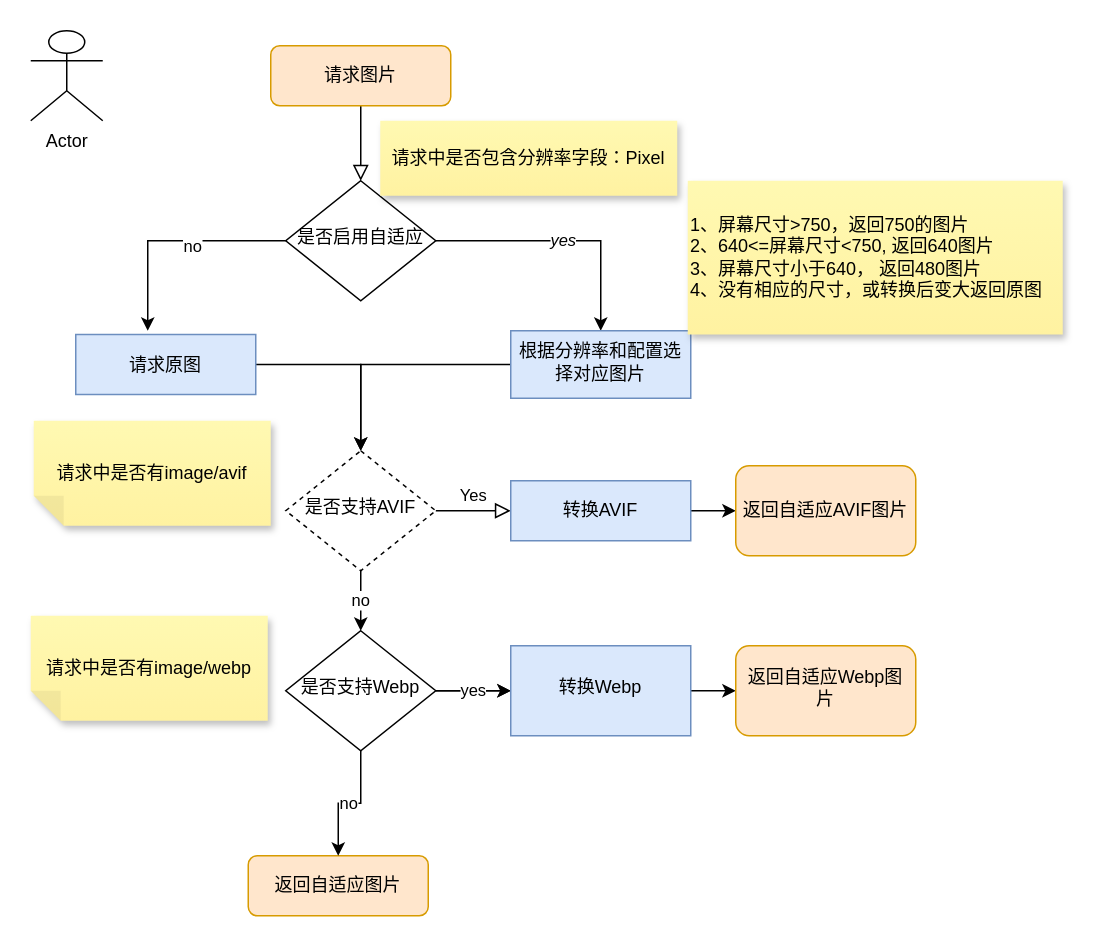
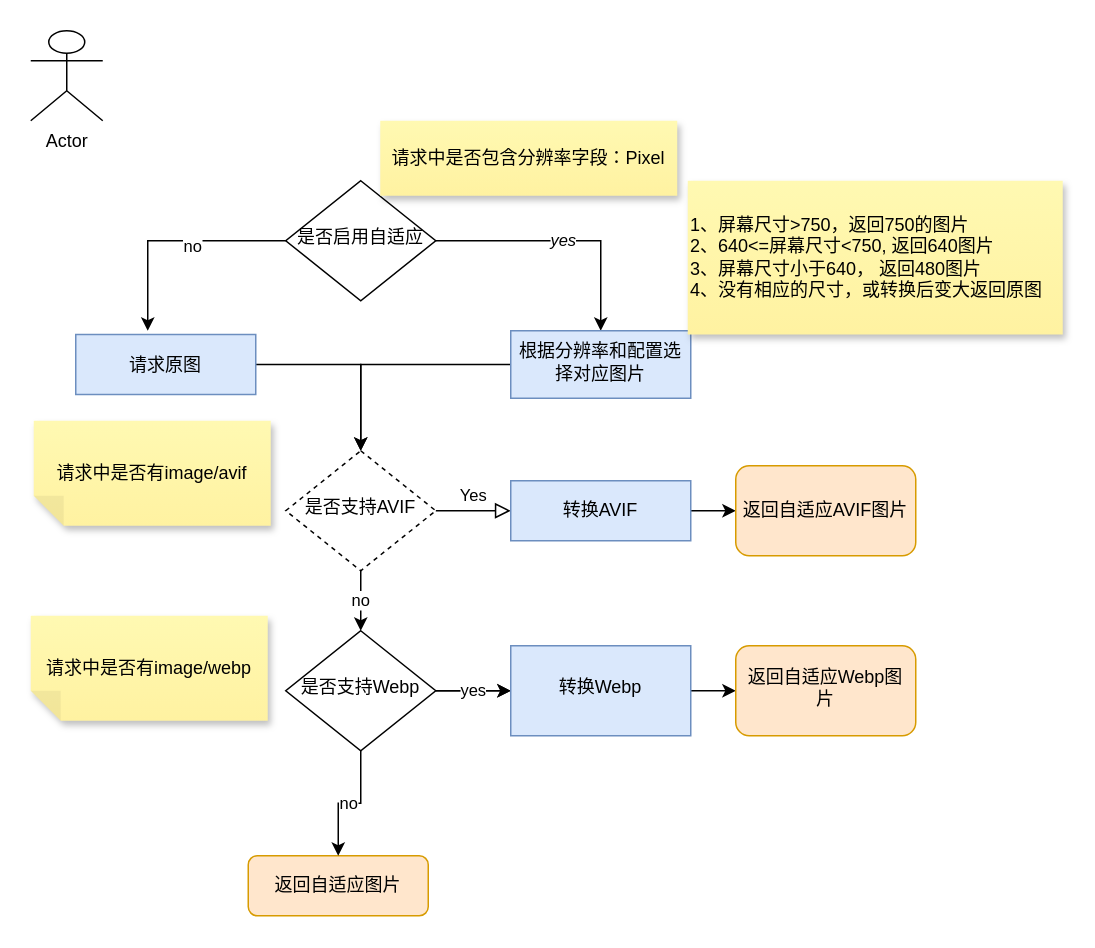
(361, 76) -> none
(361, 135) -> none
